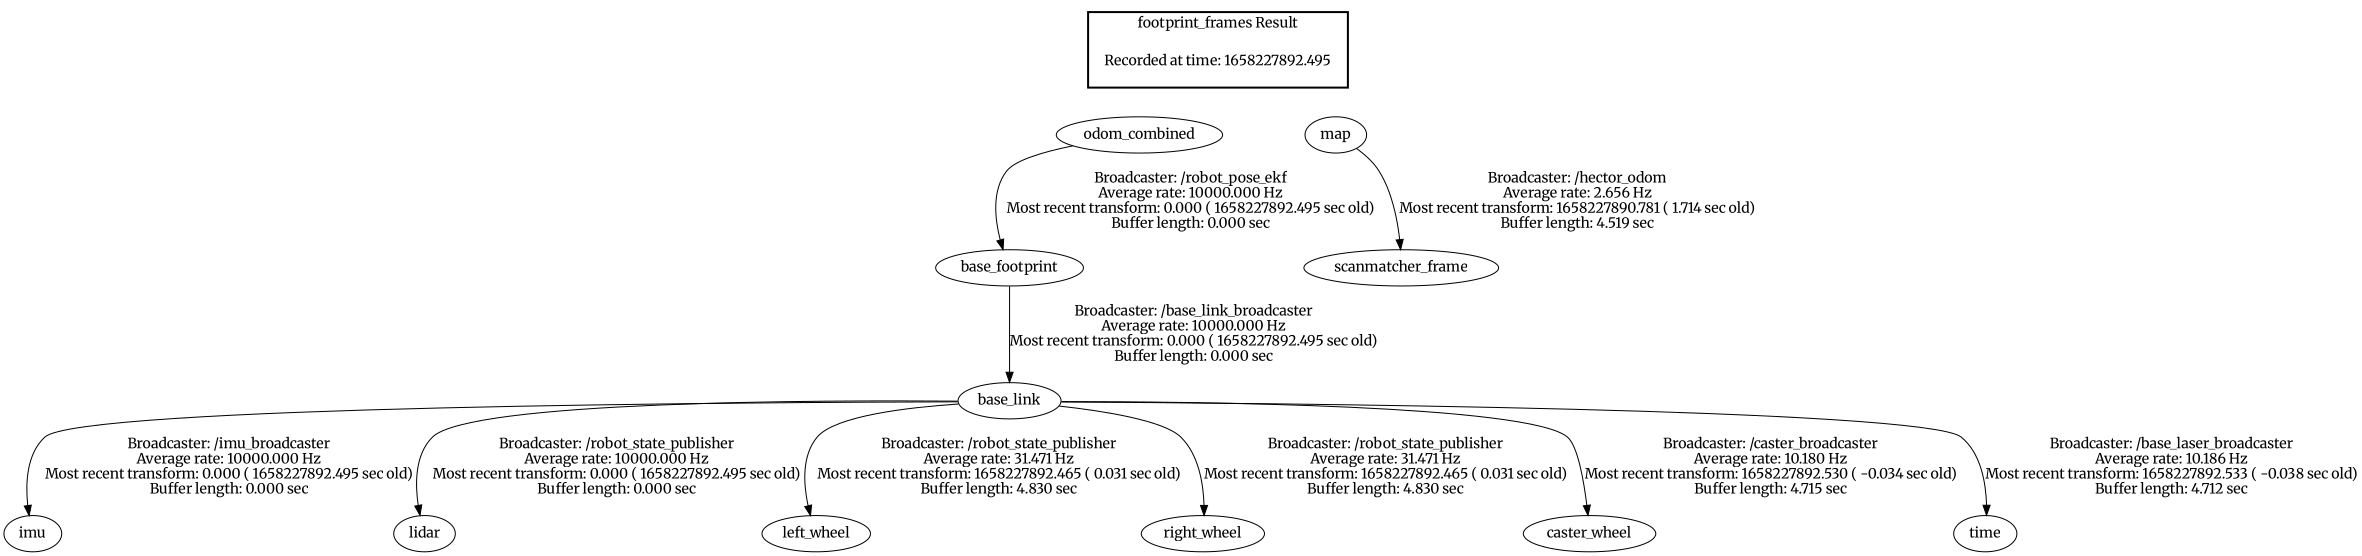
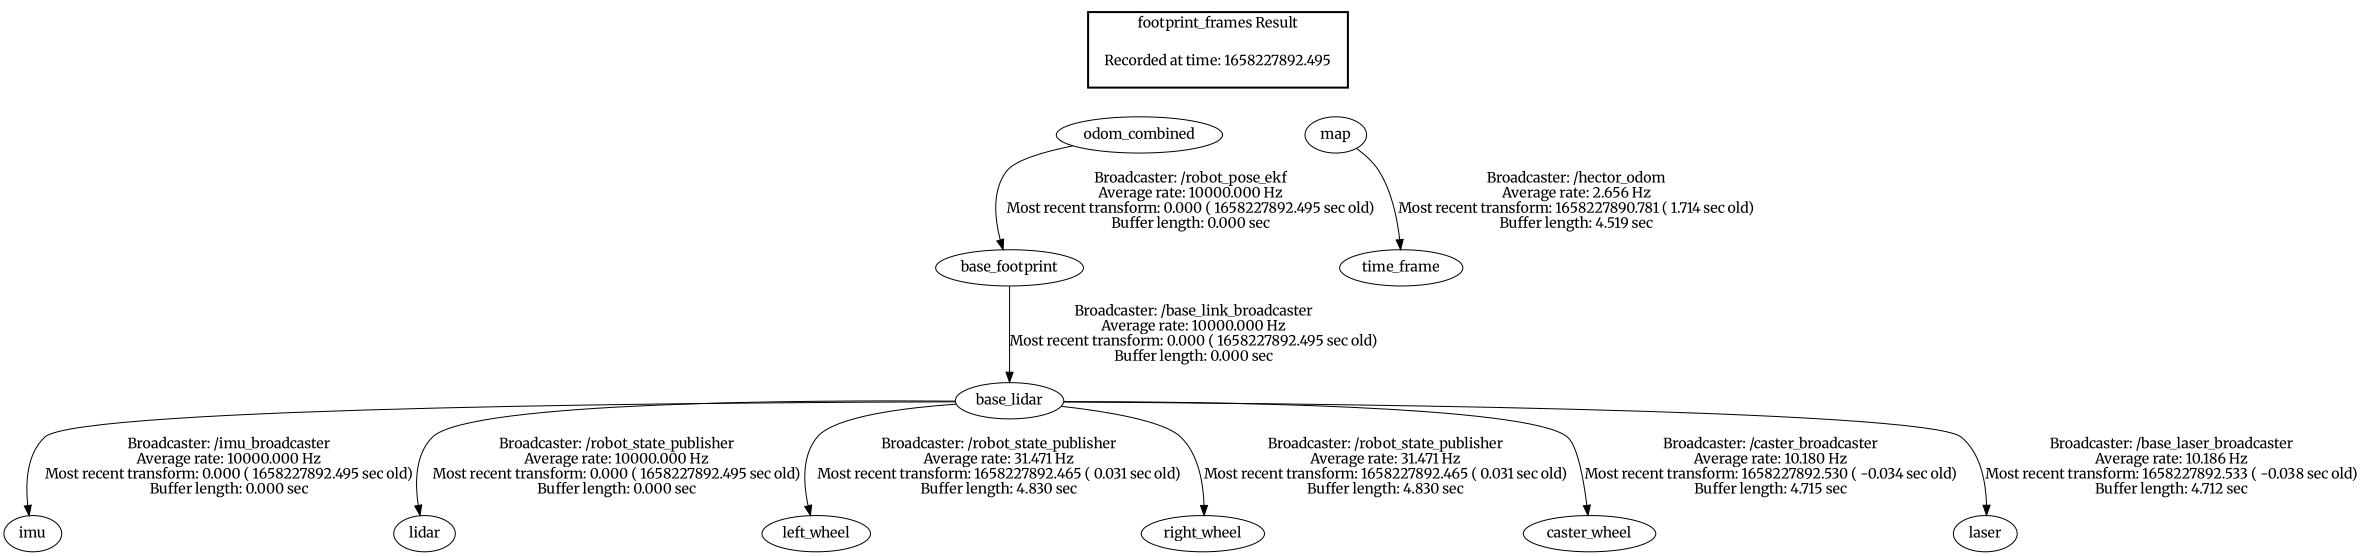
(1401, 268) -> (1401, 268)
(1010, 401) -> (1010, 401)
(1985, 534) -> (1985, 534)
